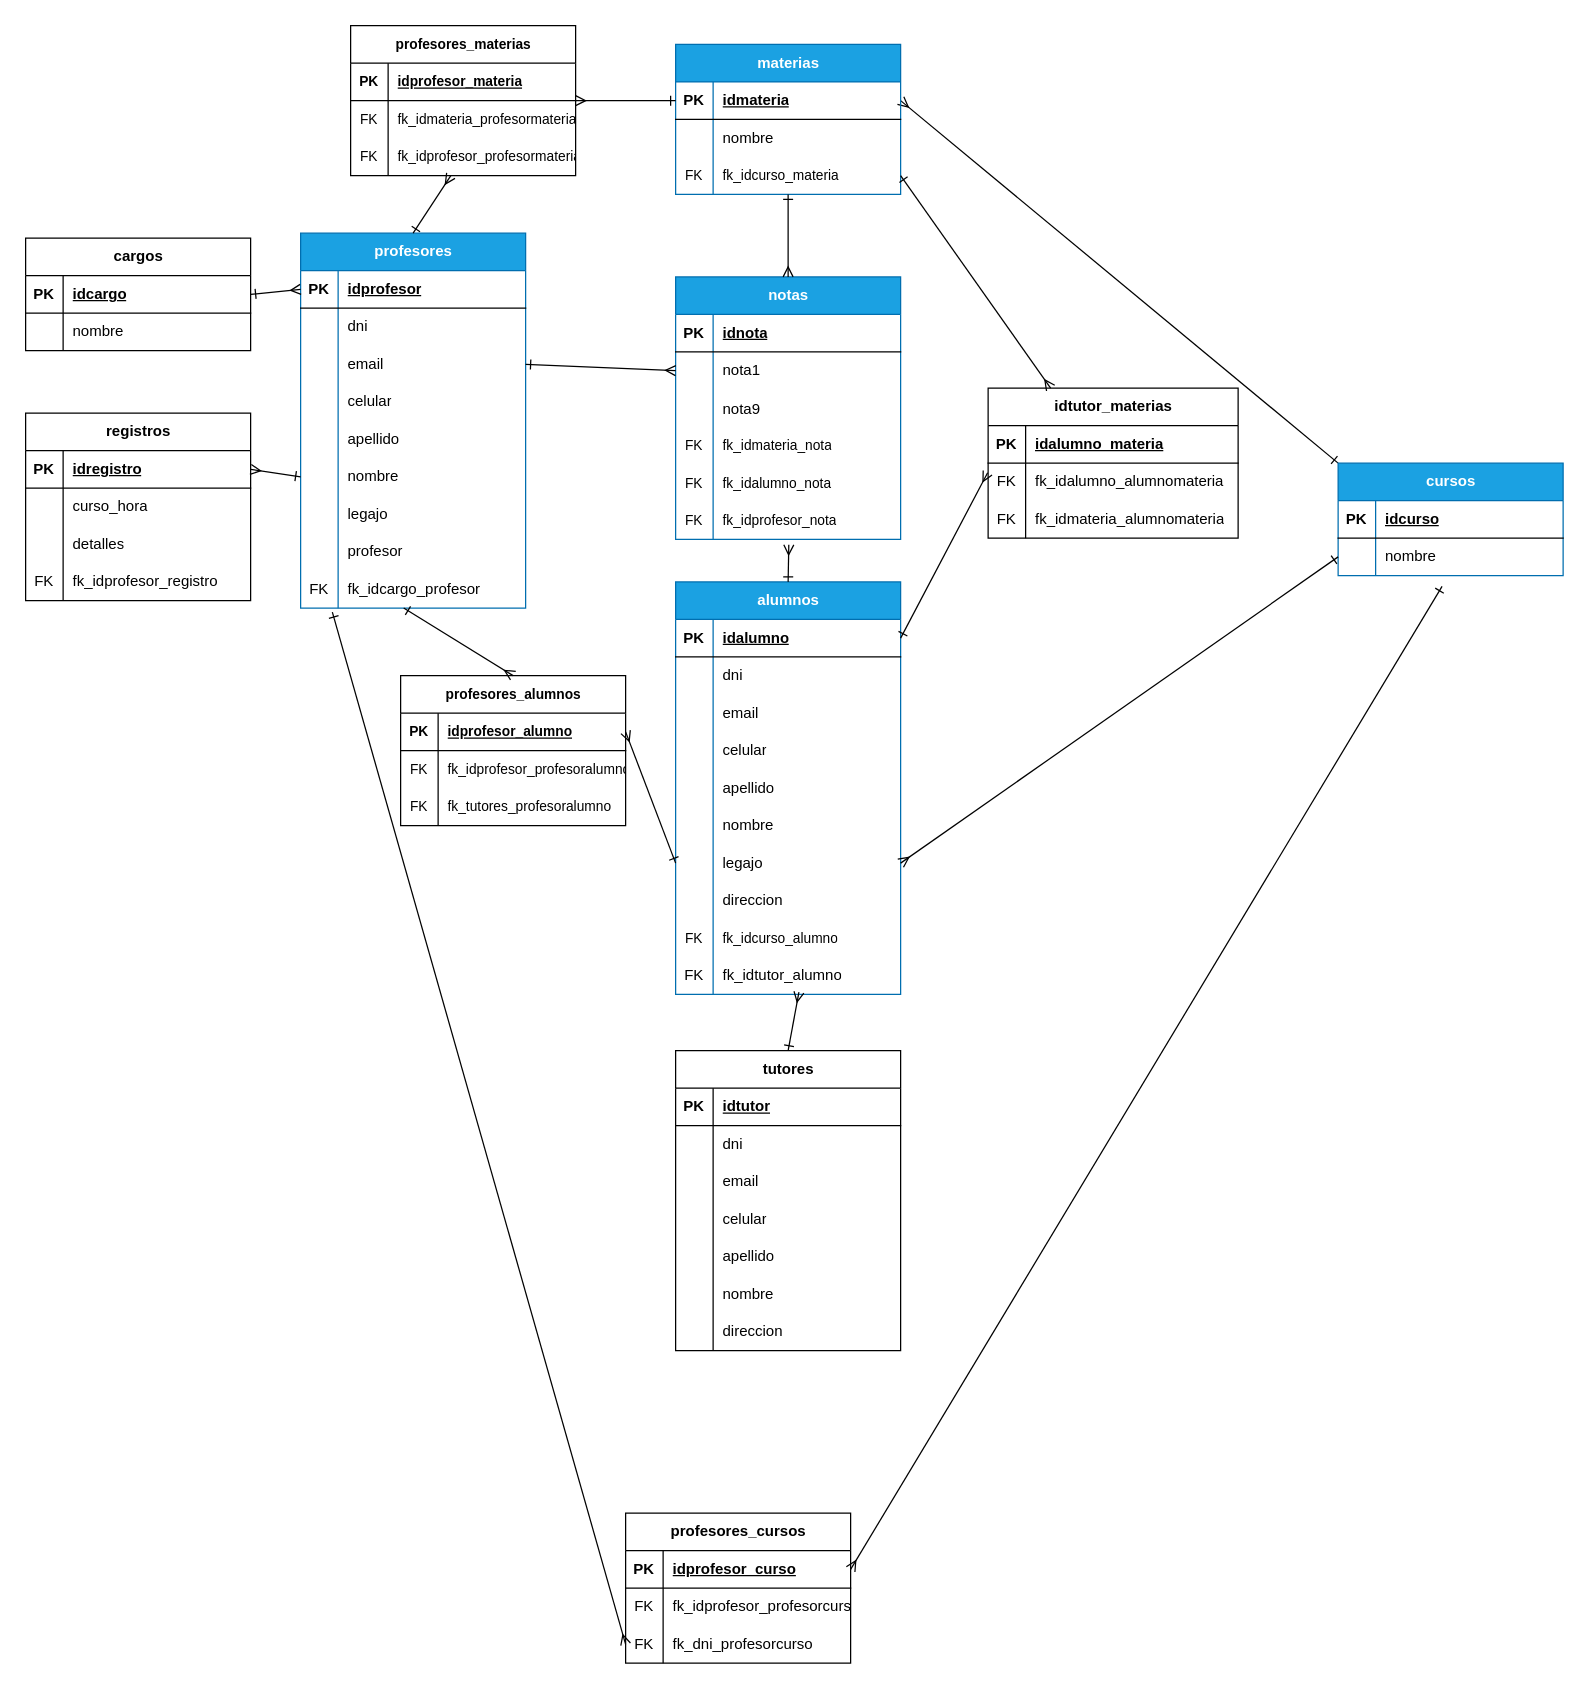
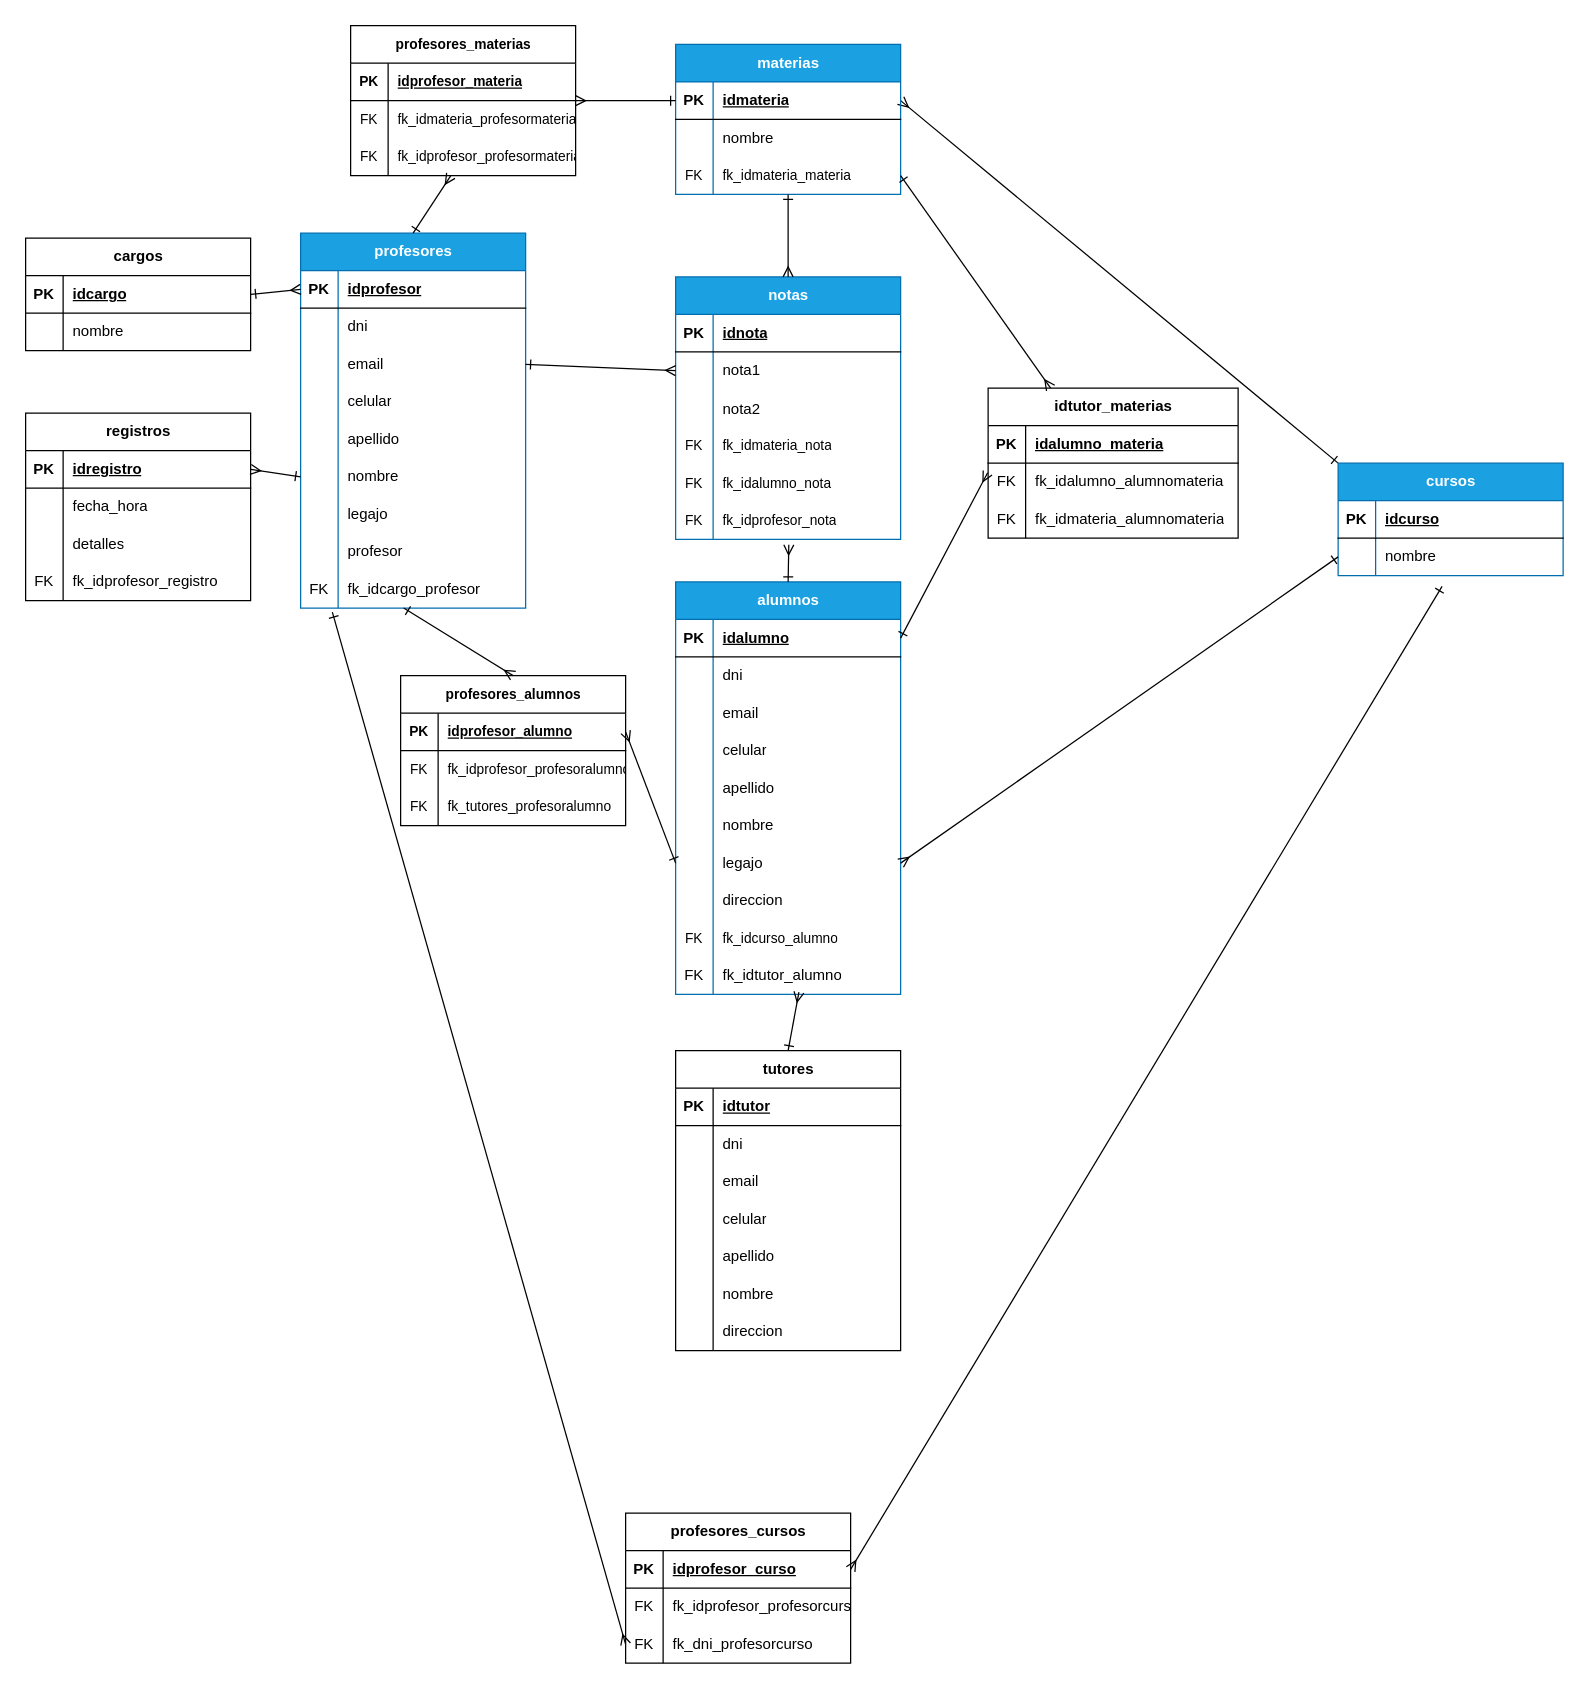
(789, 176) -> (795, 176)
(744, 409) -> (744, 409)
(115, 507) -> (115, 507)
